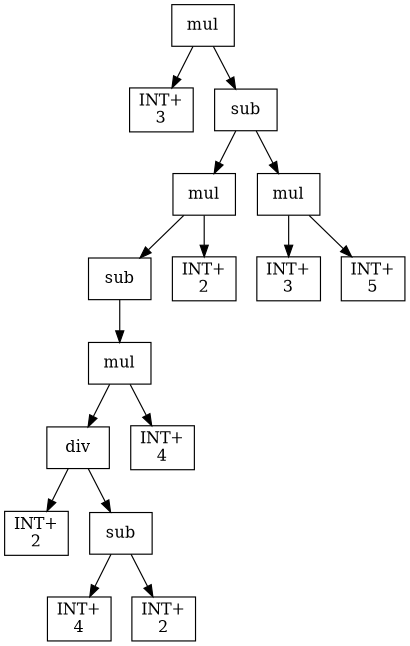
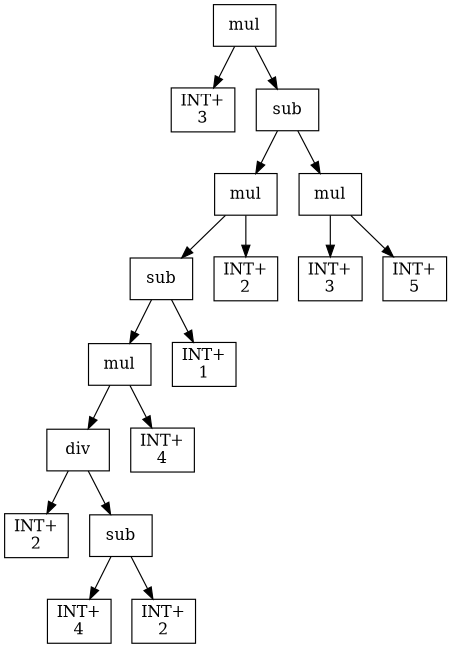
none -> (204, 364)
